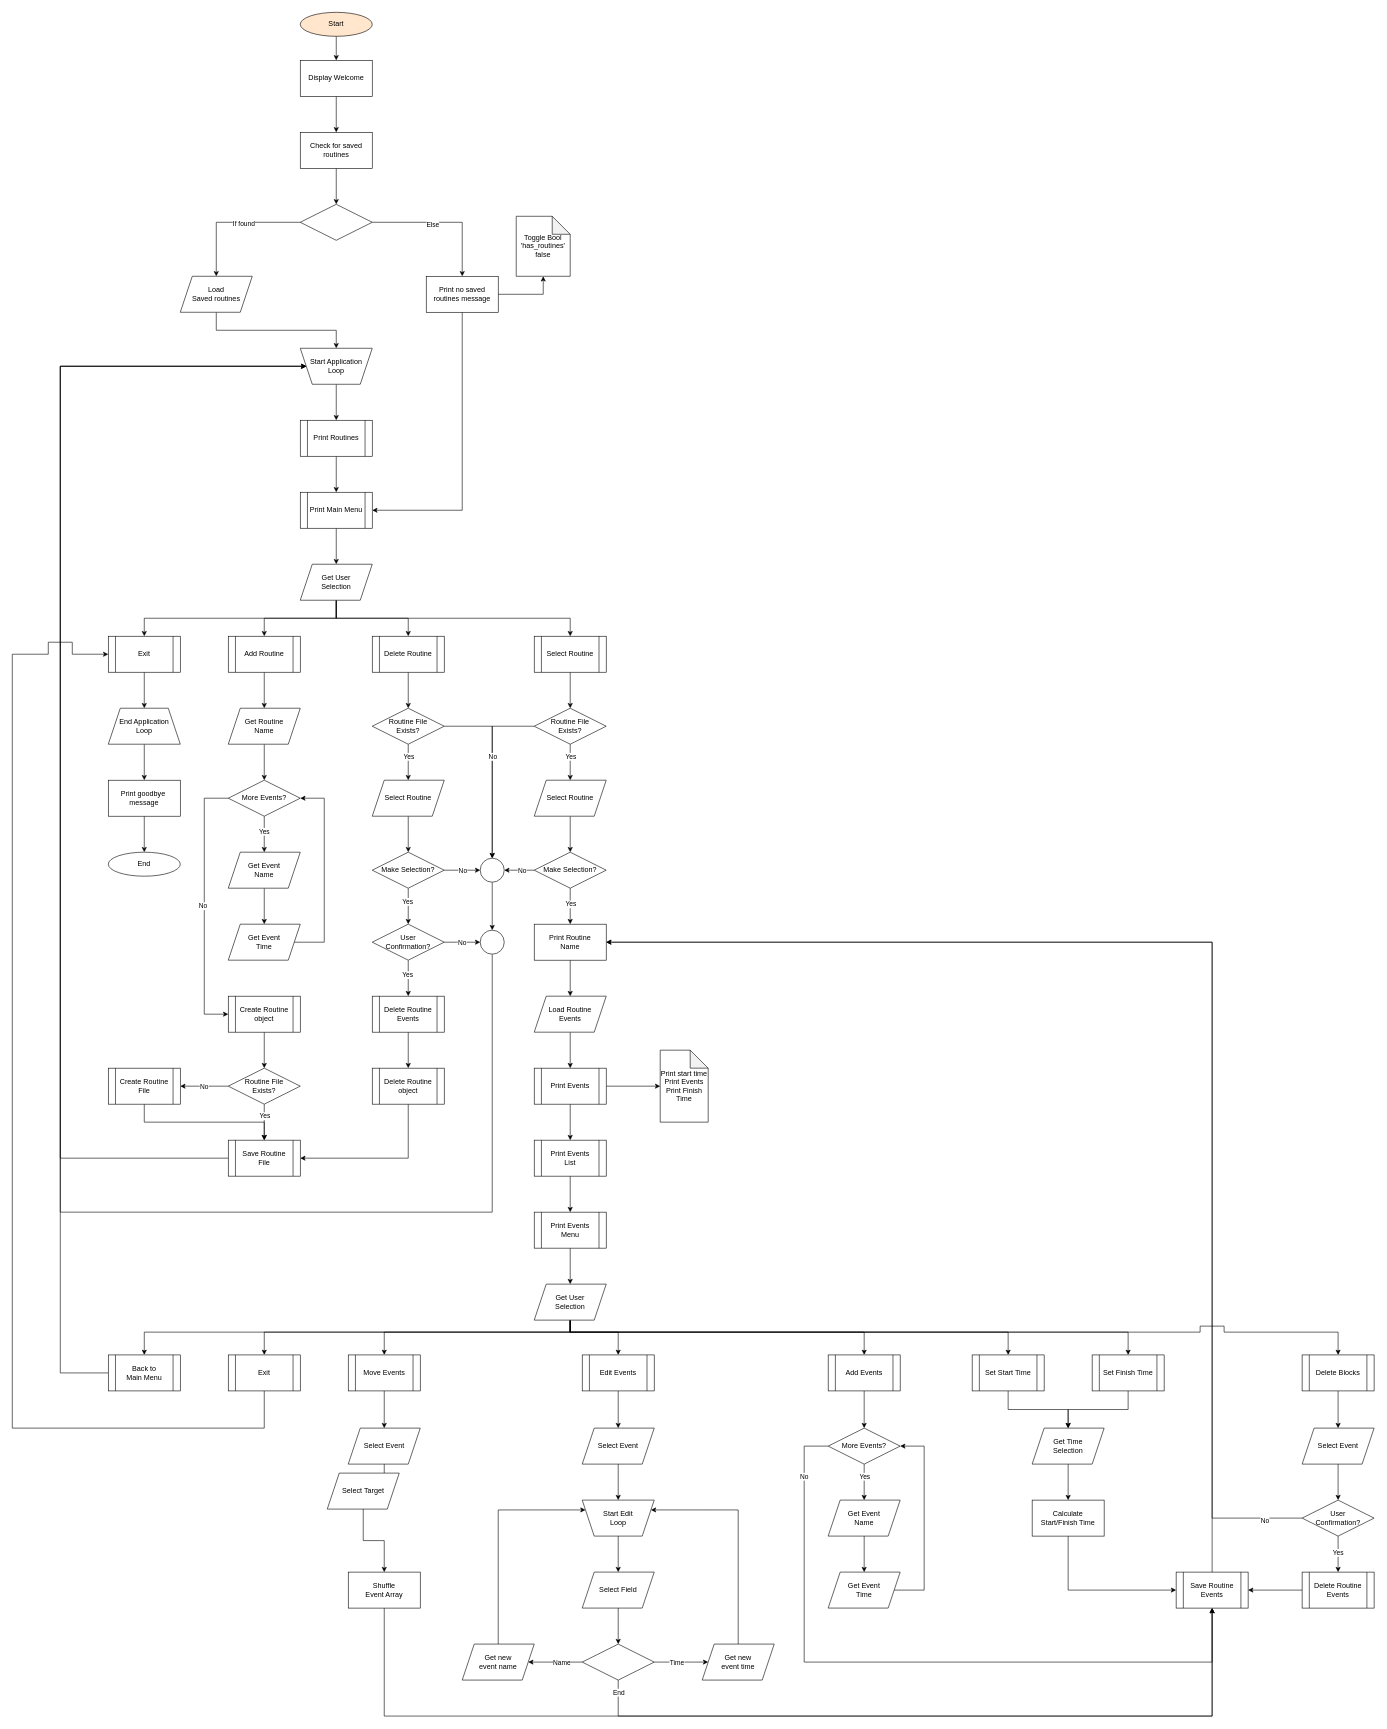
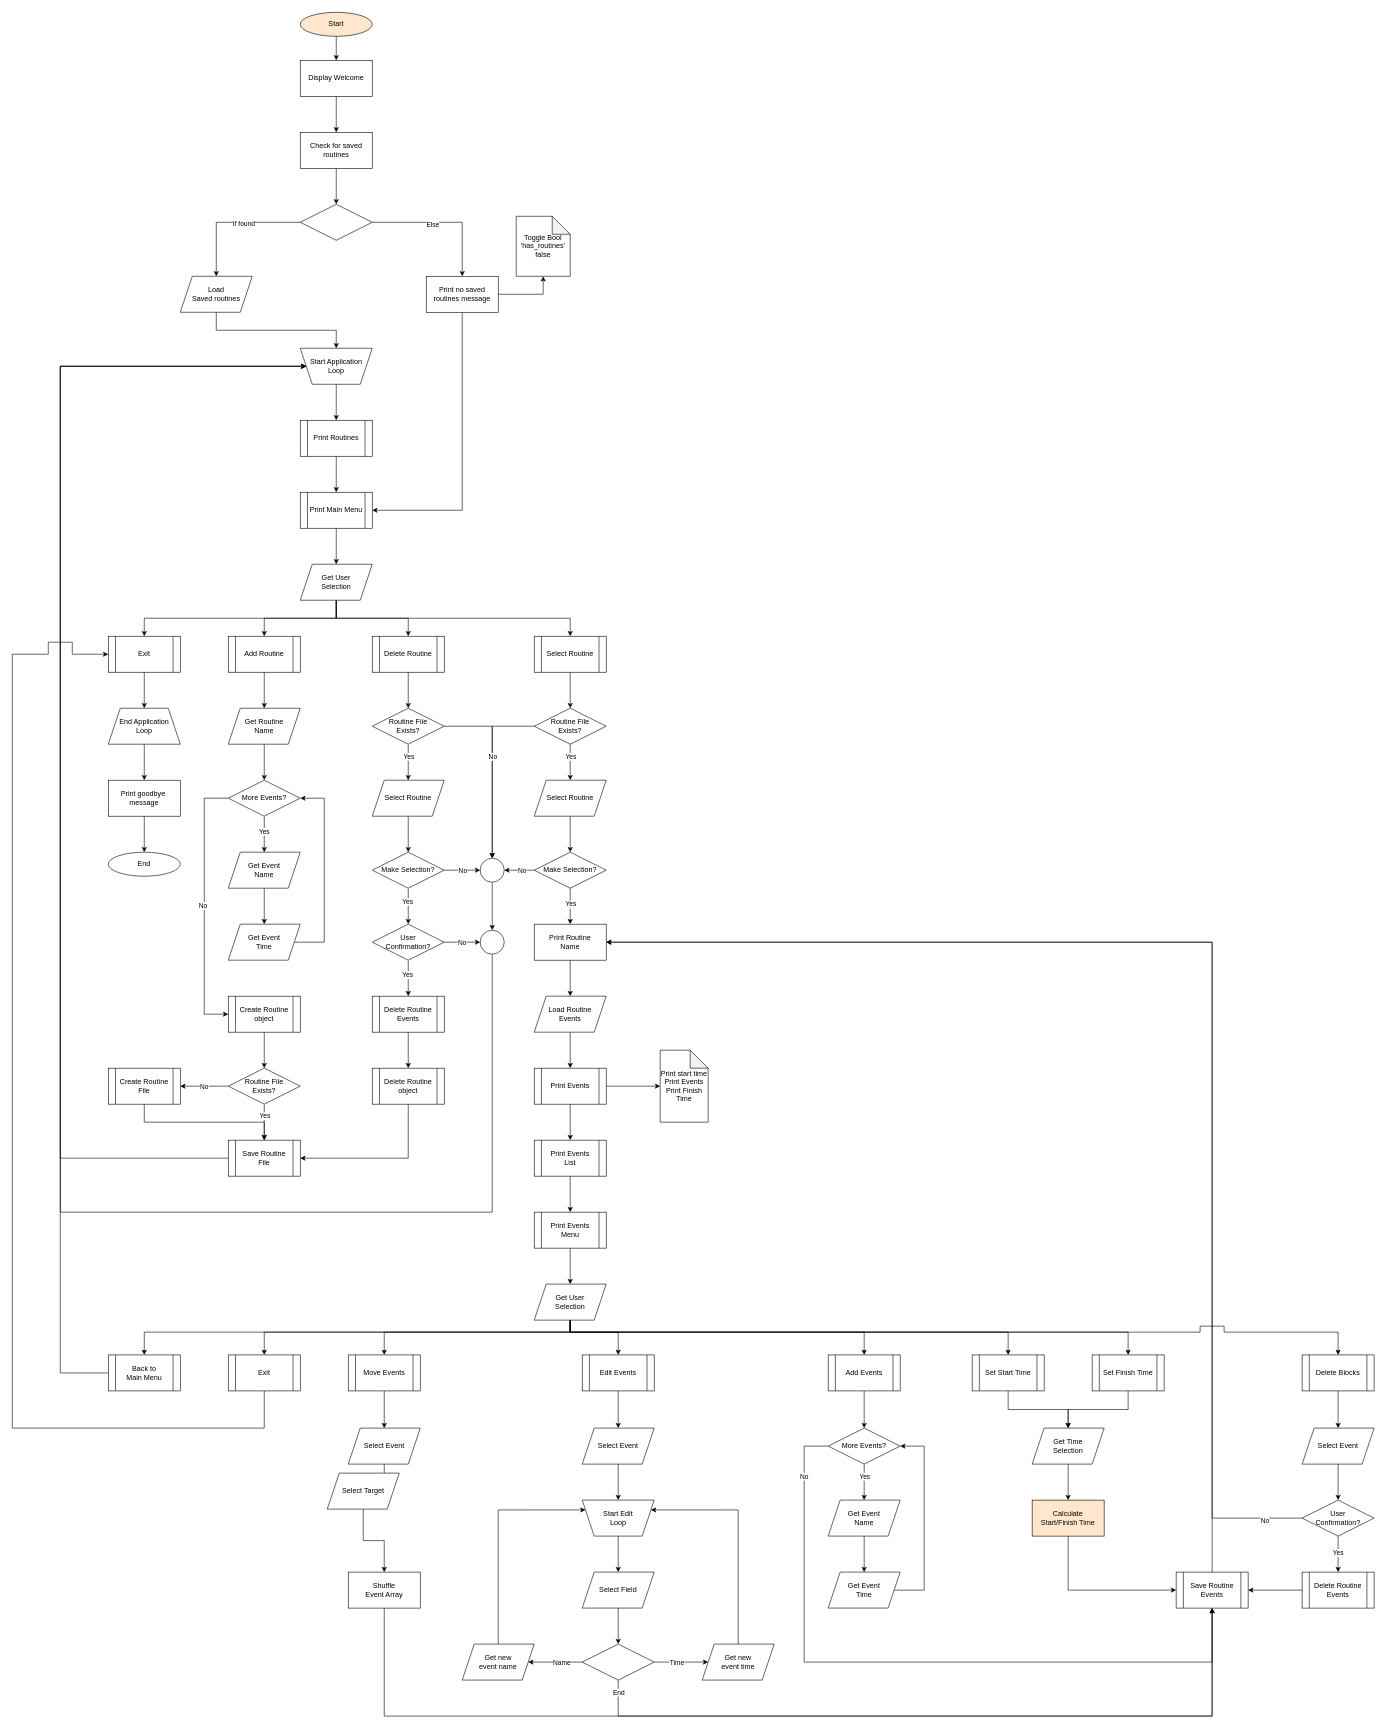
(1068, 1518) -> (1068, 1518)
